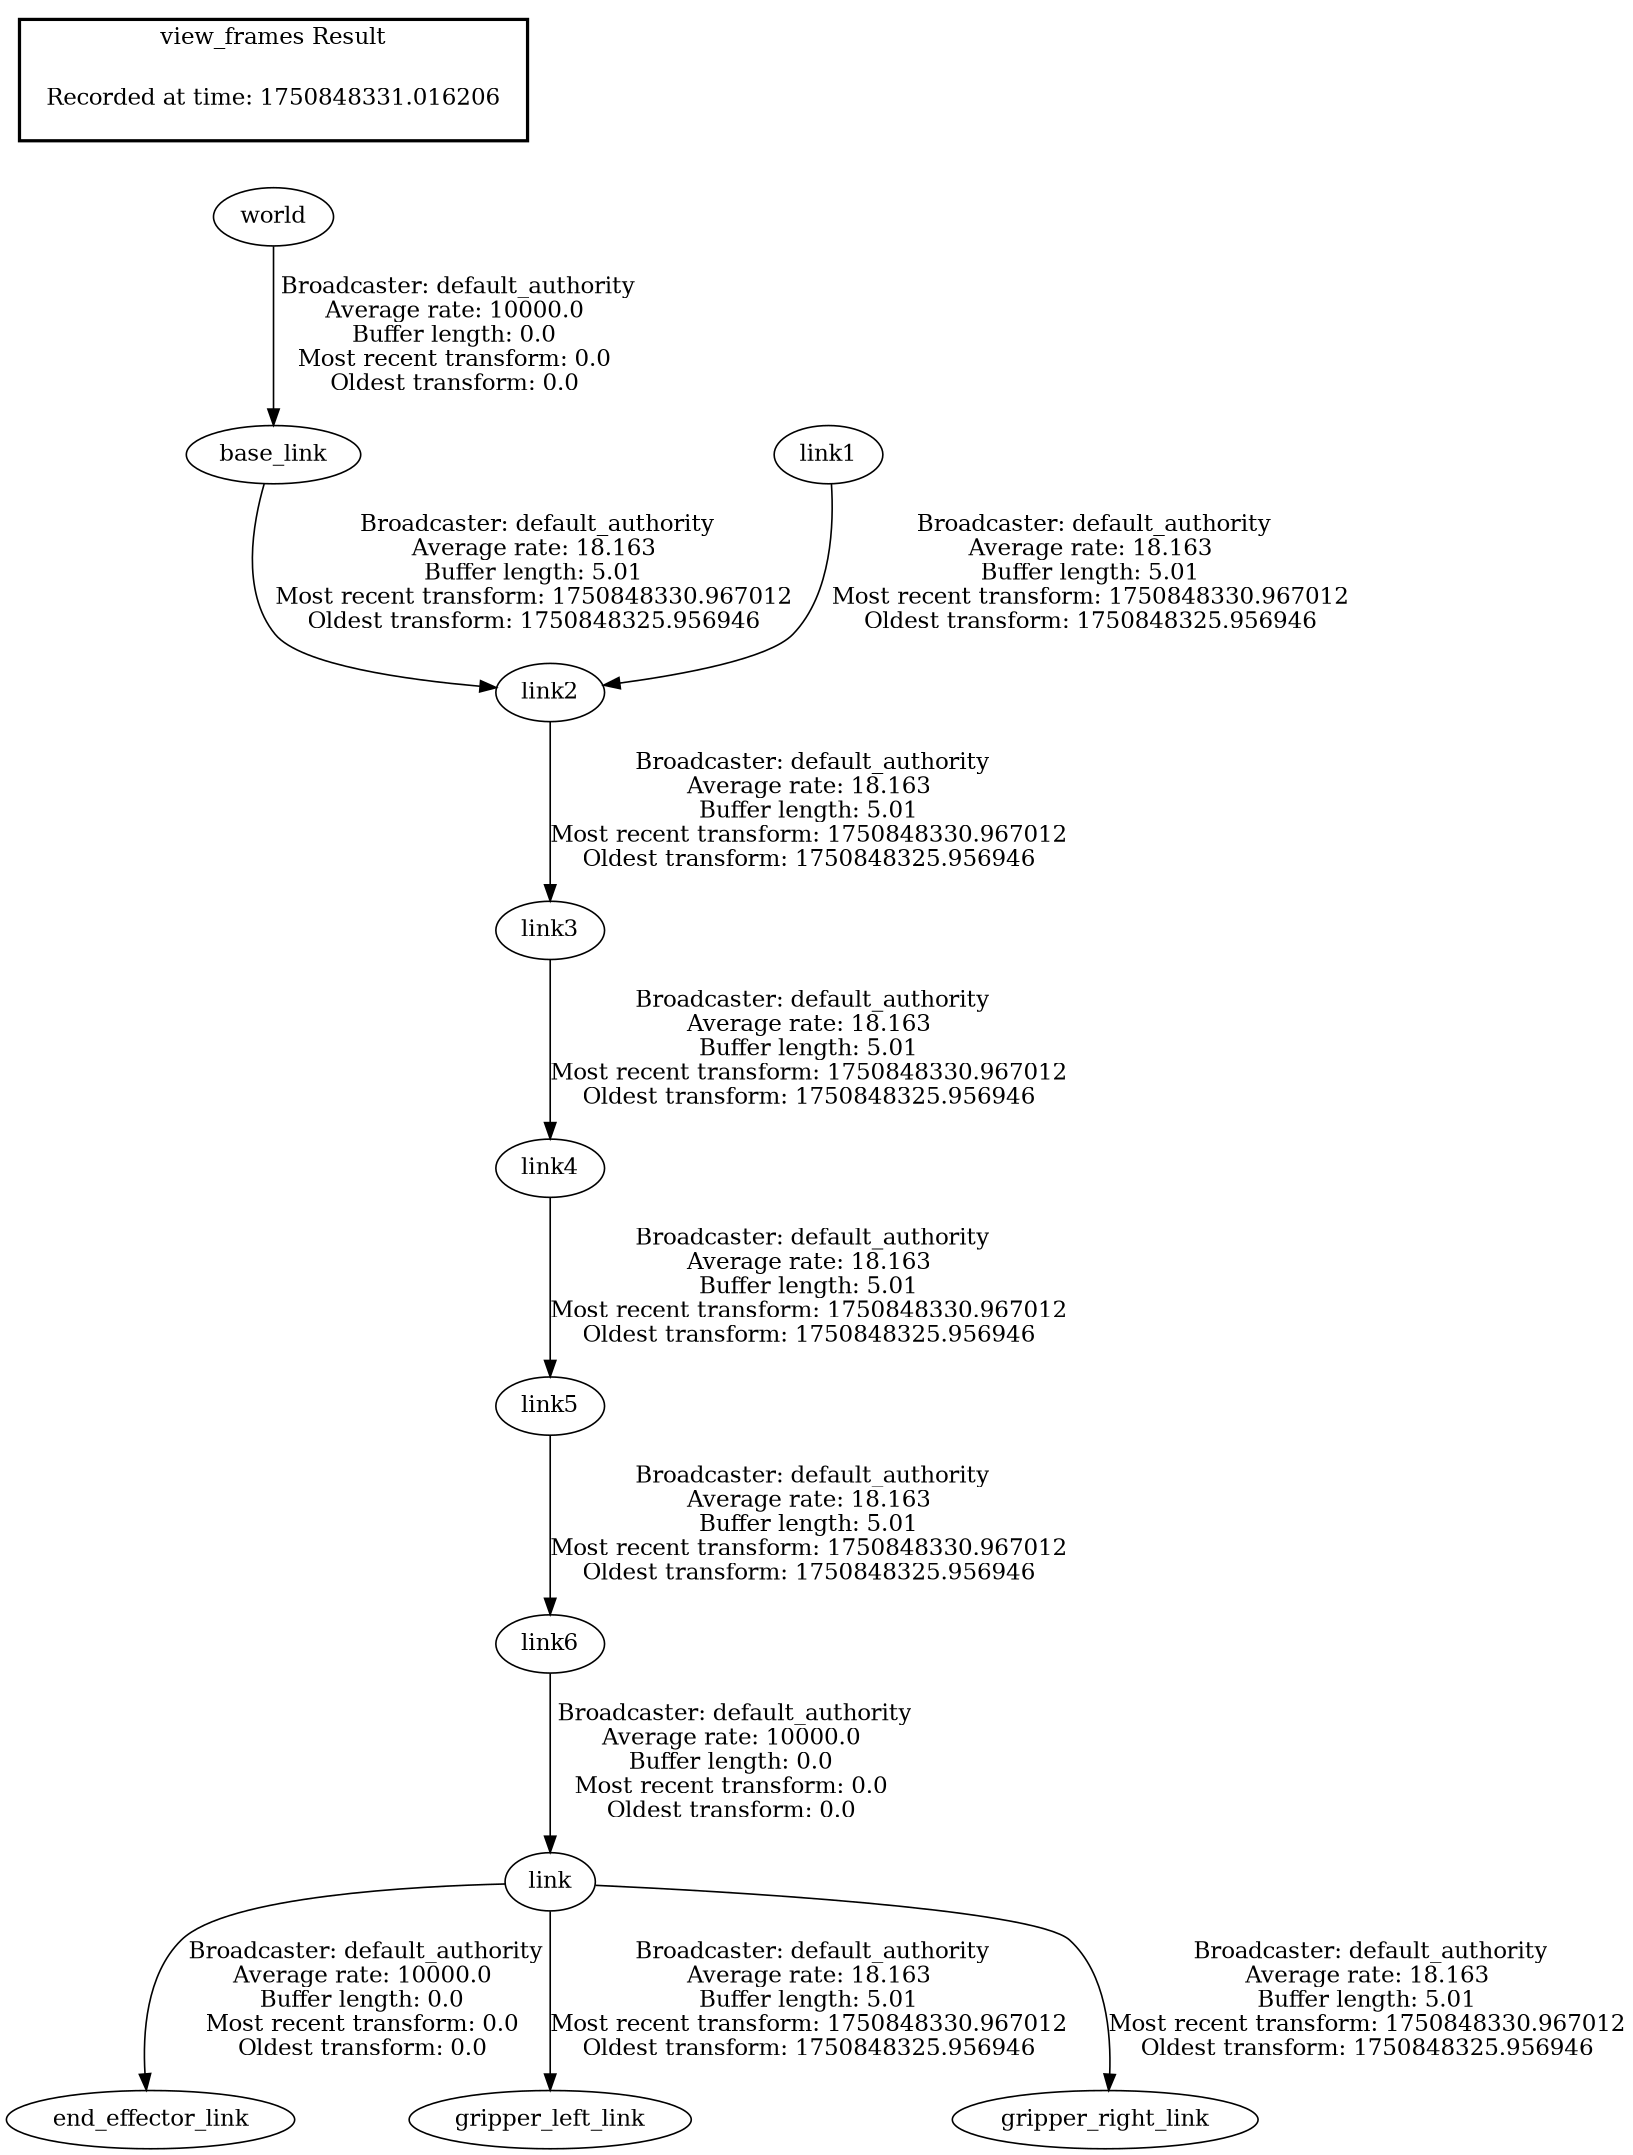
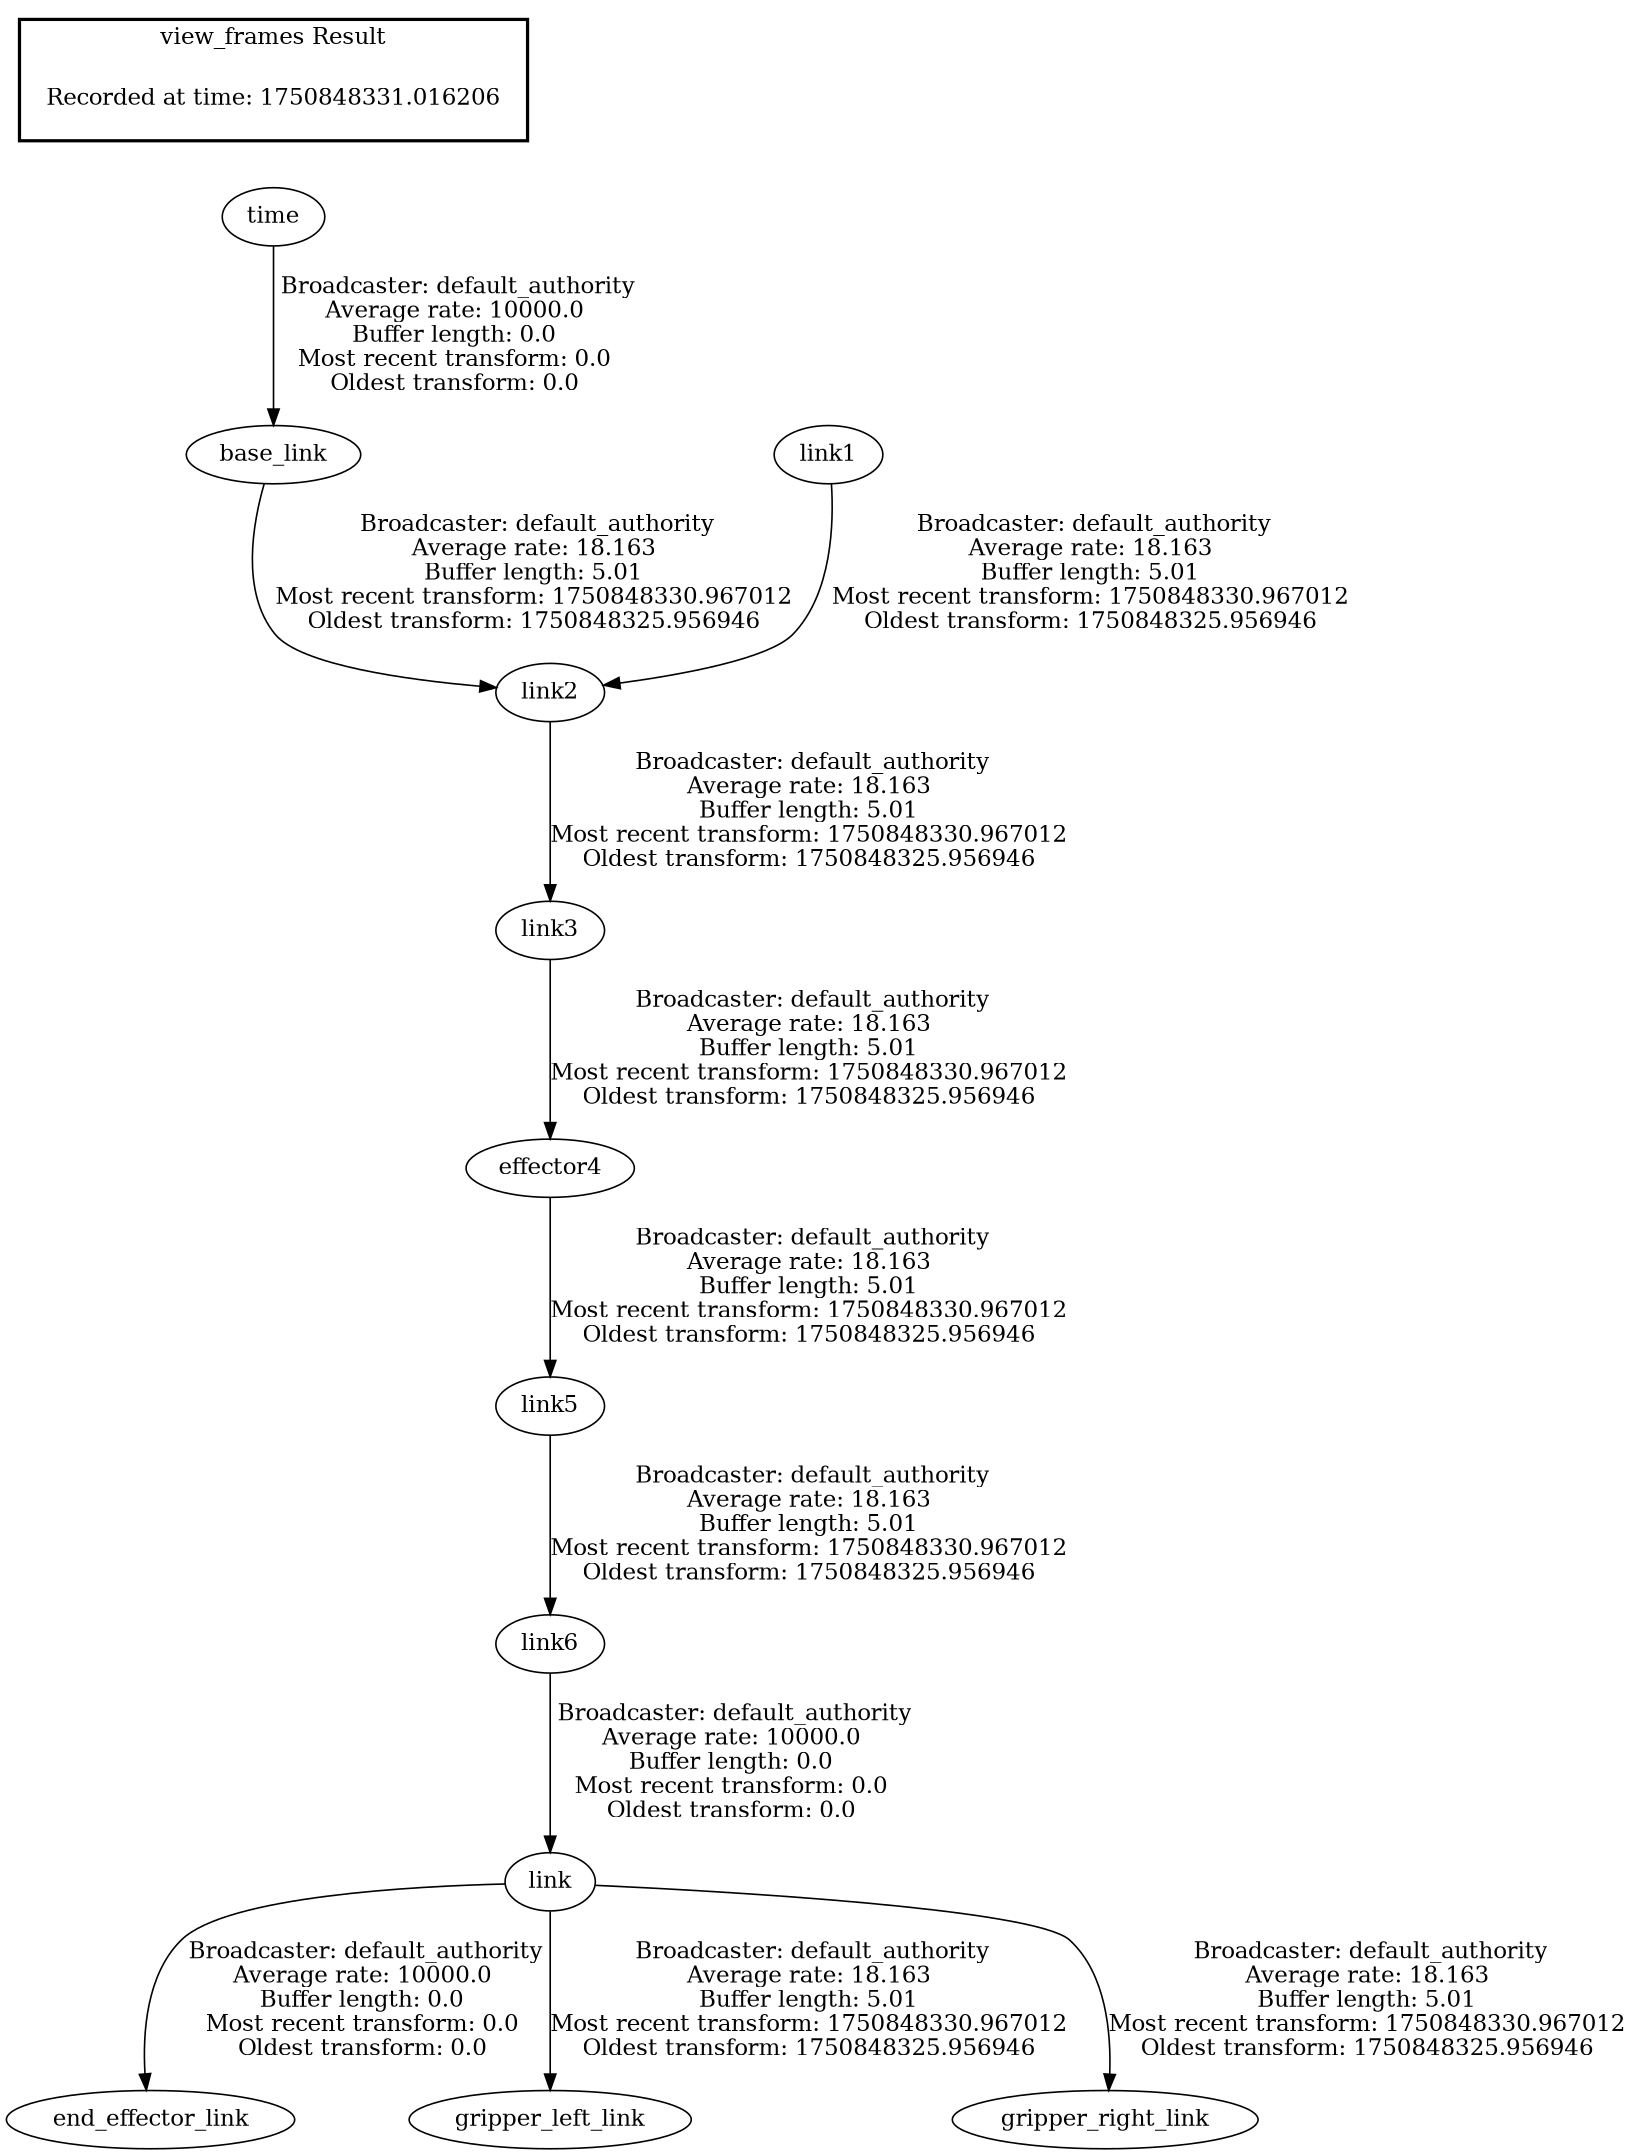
(274, 217) -> (274, 217)
(550, 1168) -> (550, 1168)
